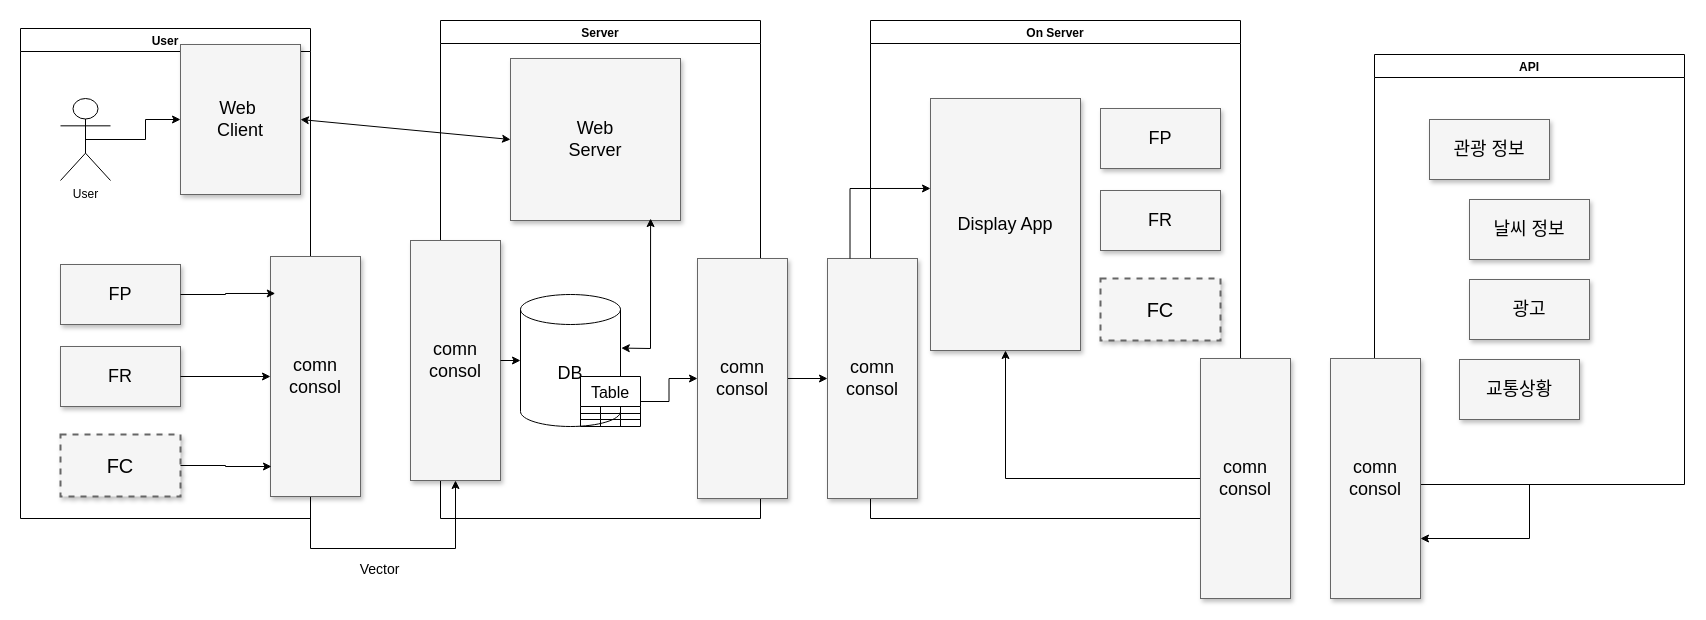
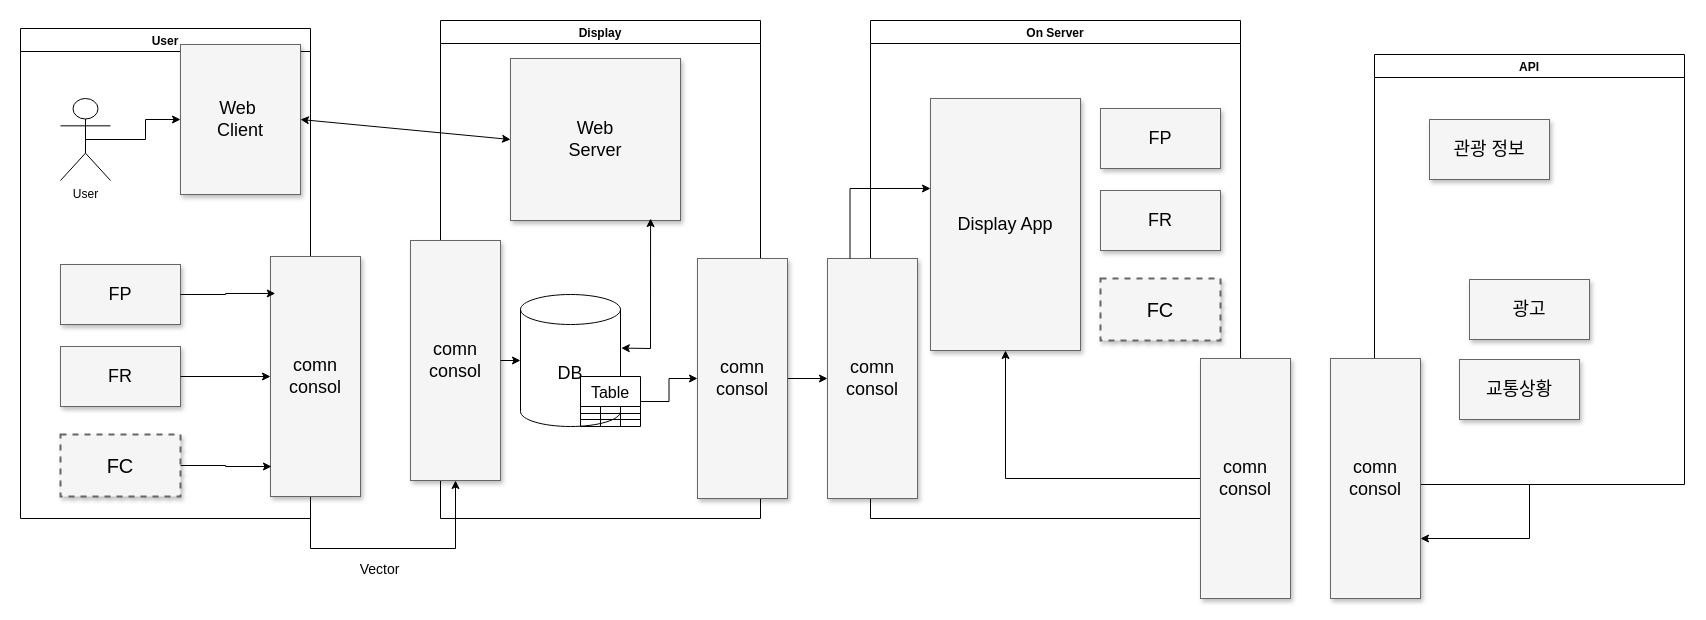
(600, 33) -> (600, 33)
(1530, 230) -> none
